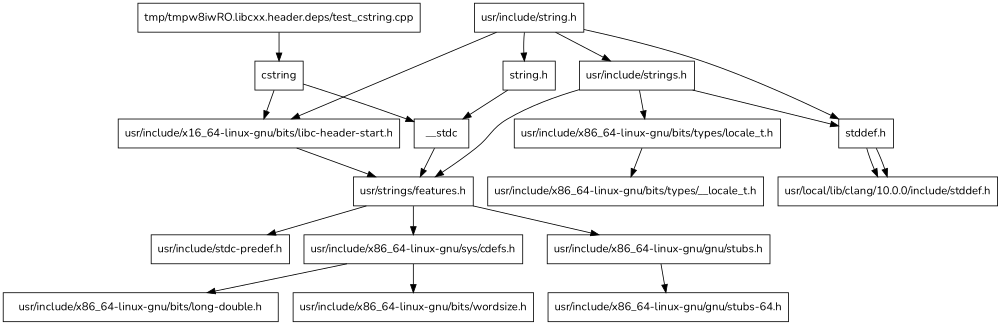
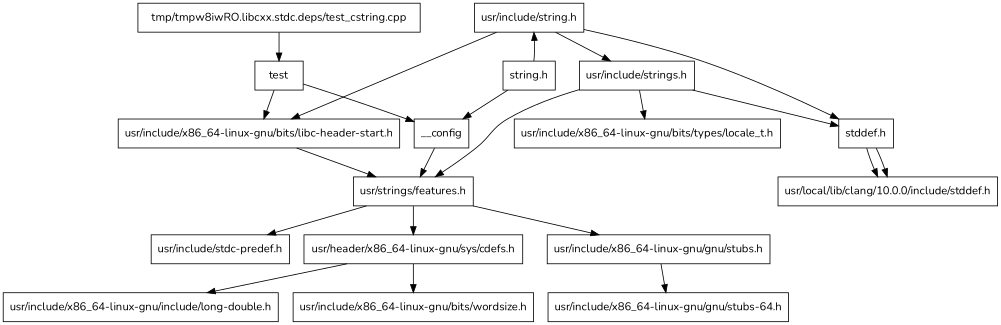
(279, 18) -> (279, 18)
(524, 43) -> (535, 51)
(279, 76) -> (279, 76)
(259, 133) -> (259, 133)
(441, 133) -> (441, 133)
(626, 191) -> none
(413, 249) -> (413, 249)
(141, 307) -> (141, 307)
